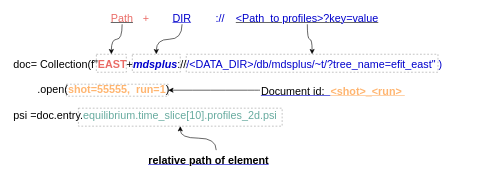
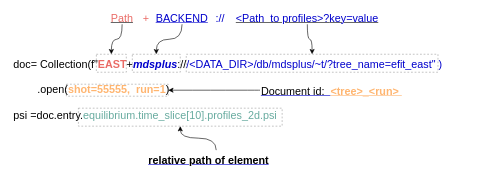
(182, 18) -> (182, 18)
(310, 90) -> (310, 90)
